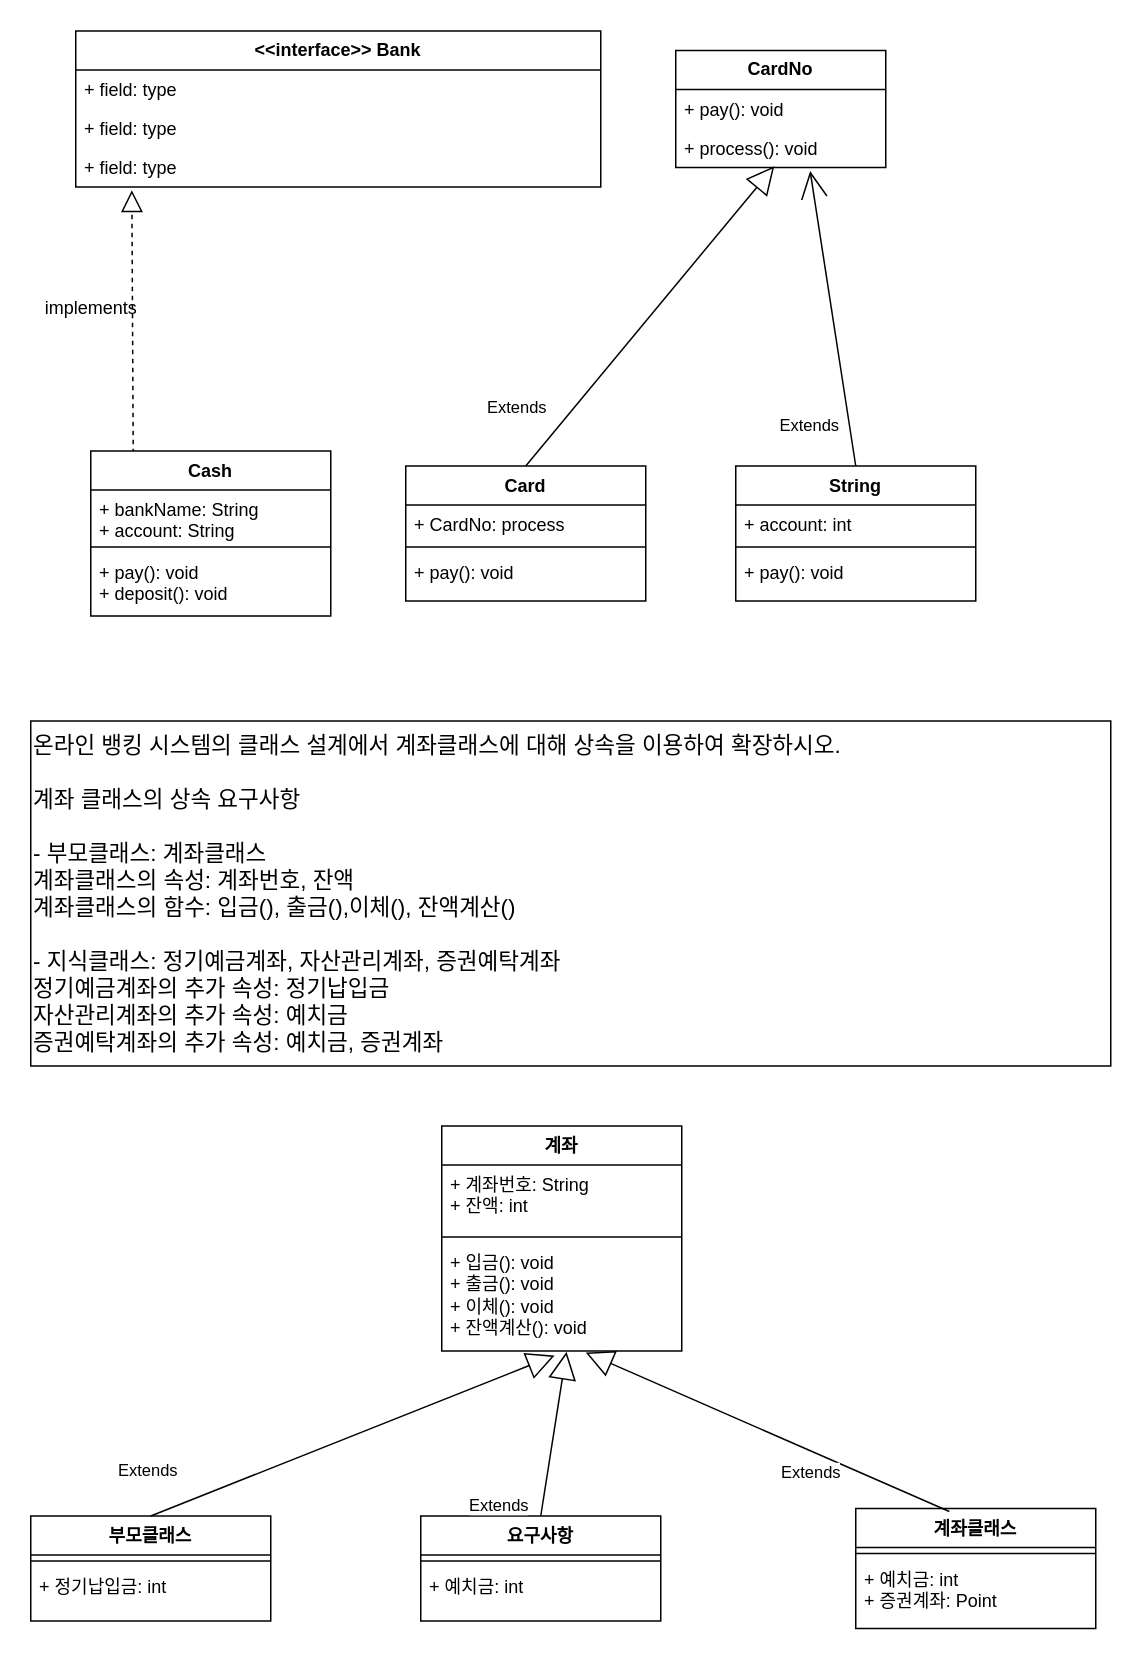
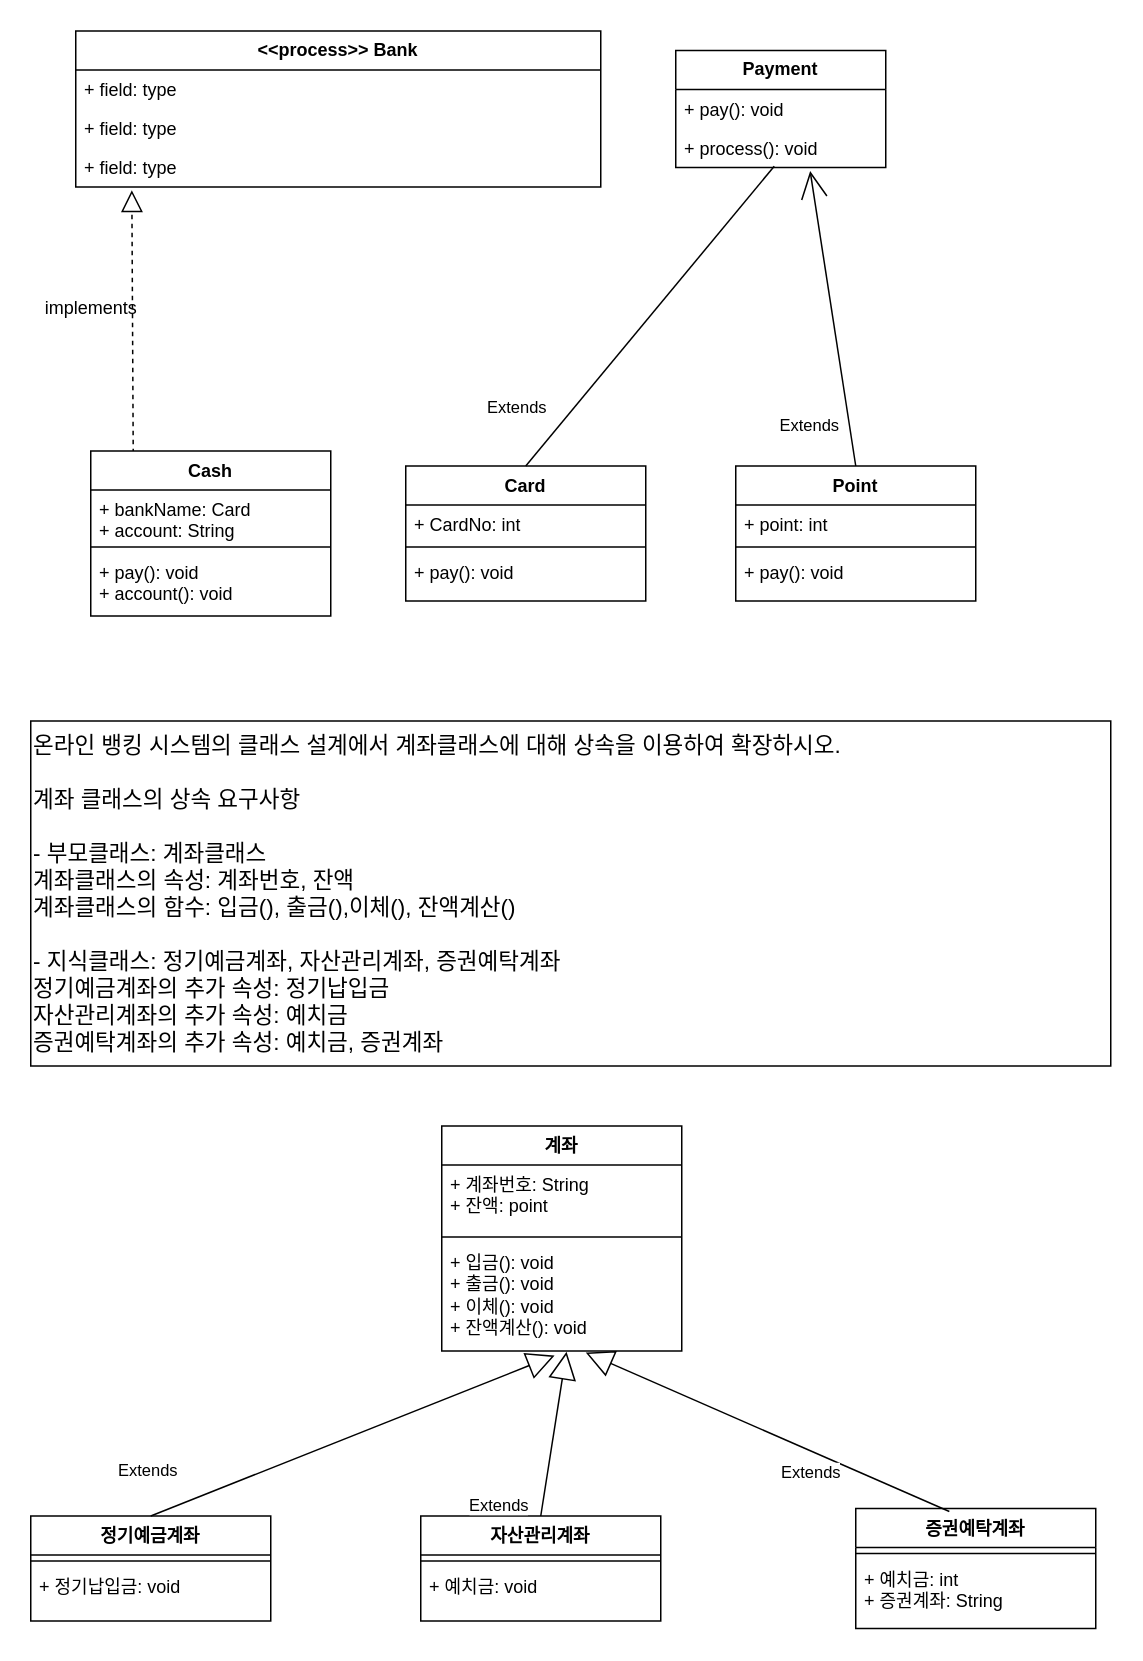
(338, 50) -> (338, 50)
(781, 70) -> (781, 70)
(756, 189) -> (764, 178)
(856, 487) -> (856, 487)
(181, 522) -> (176, 522)
(493, 526) -> (471, 526)
(806, 526) -> (794, 526)
(174, 585) -> (176, 585)
(528, 1197) -> (528, 1197)
(976, 1530) -> (976, 1530)
(151, 1537) -> (151, 1537)
(541, 1537) -> (541, 1537)
(111, 1588) -> (116, 1588)
(483, 1588) -> (488, 1588)
(937, 1591) -> (942, 1591)
